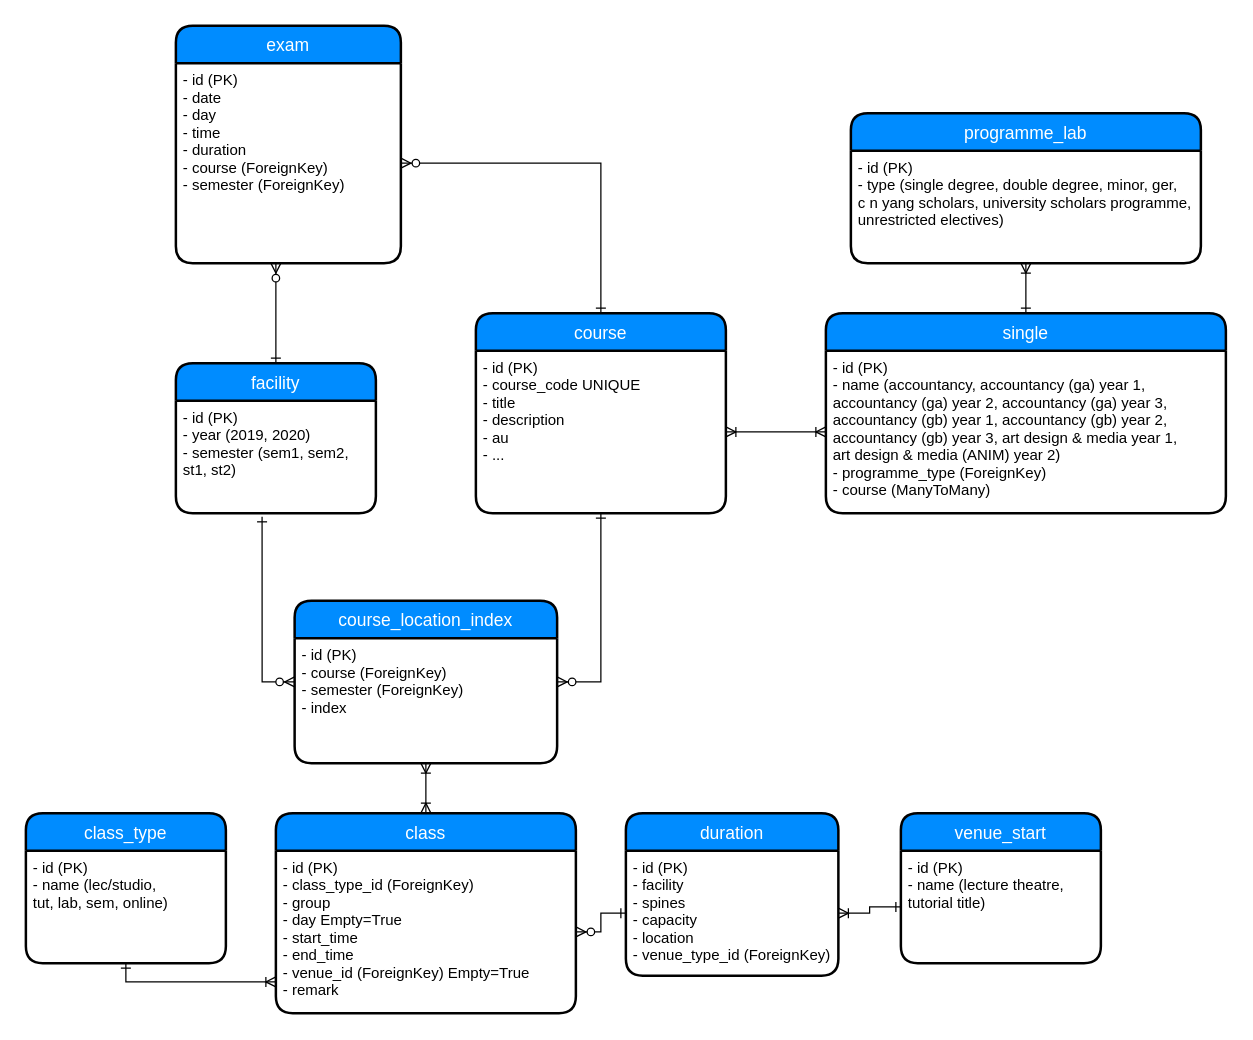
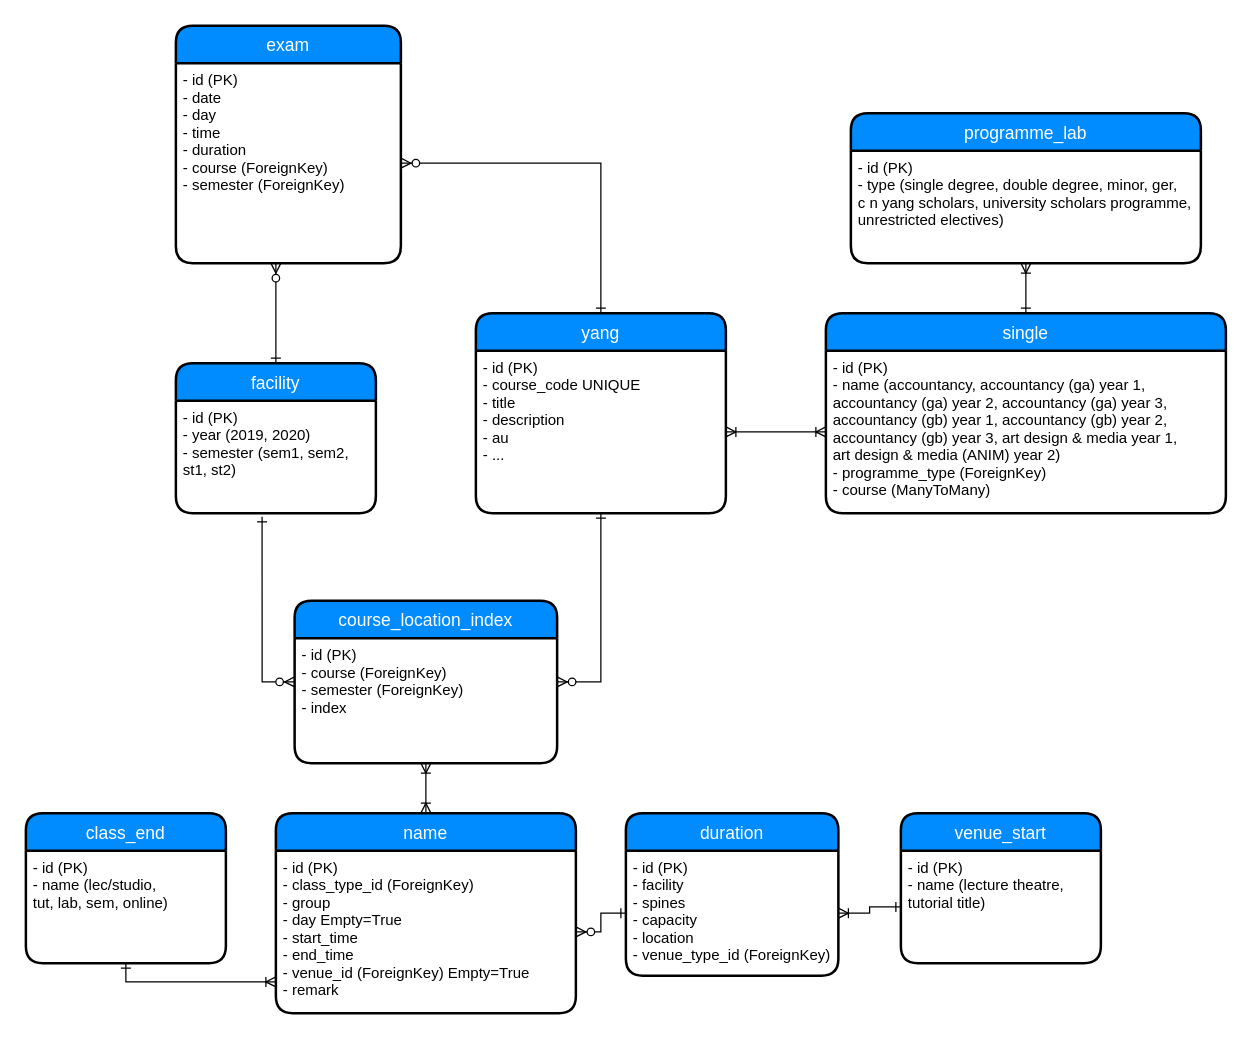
(600, 333) -> (600, 333)
(125, 833) -> (125, 833)
(425, 833) -> (425, 833)
